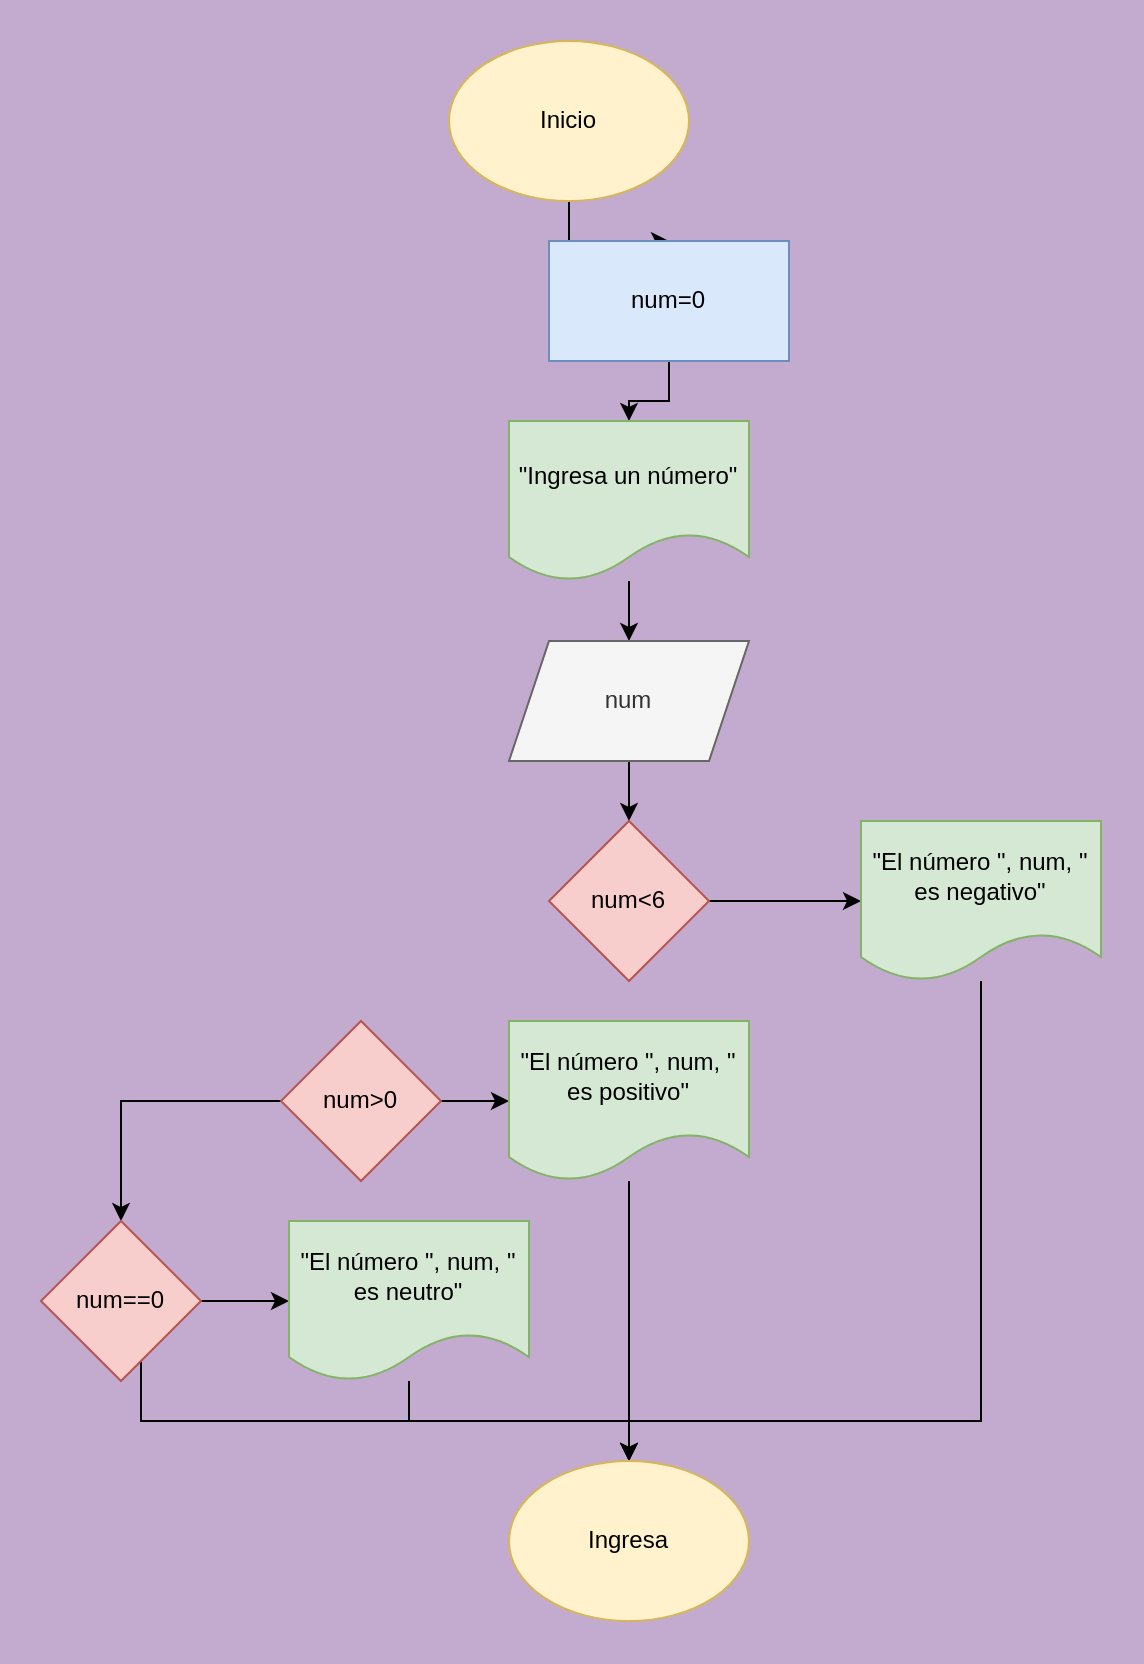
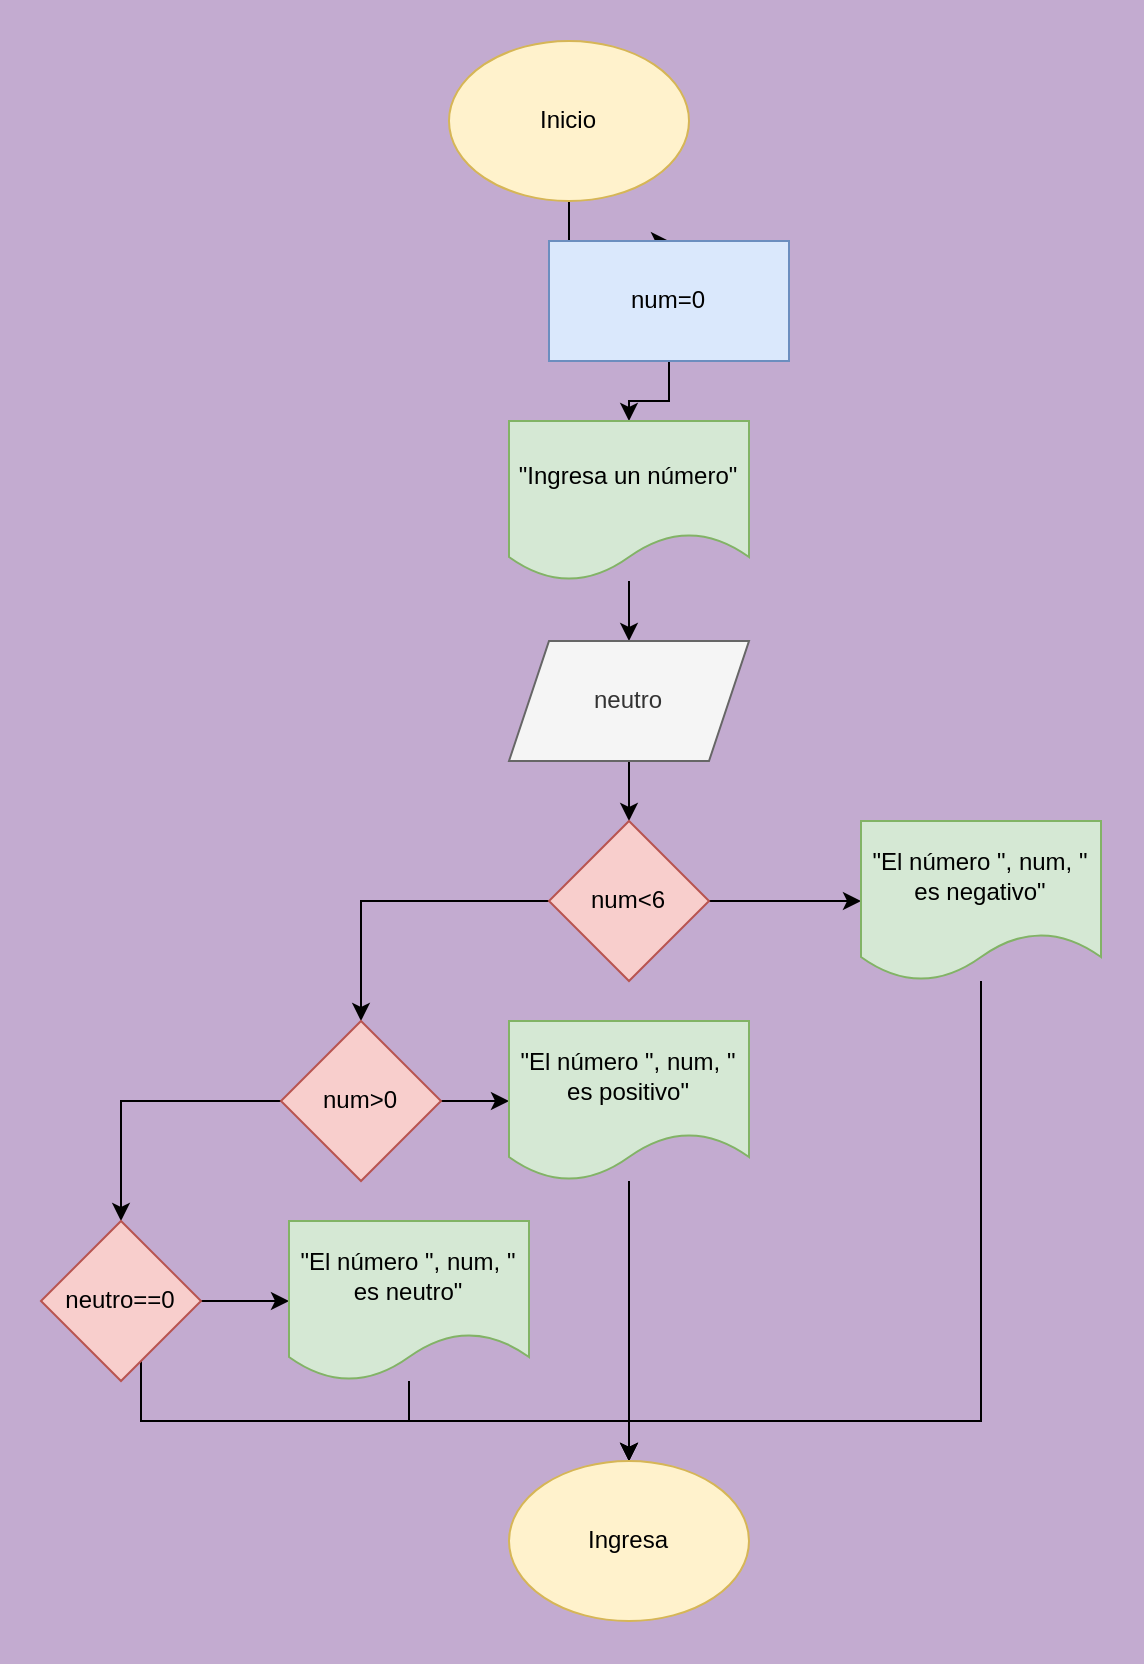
(629, 701) -> (629, 701)
none -> (402, 901)
(121, 1301) -> (121, 1301)
